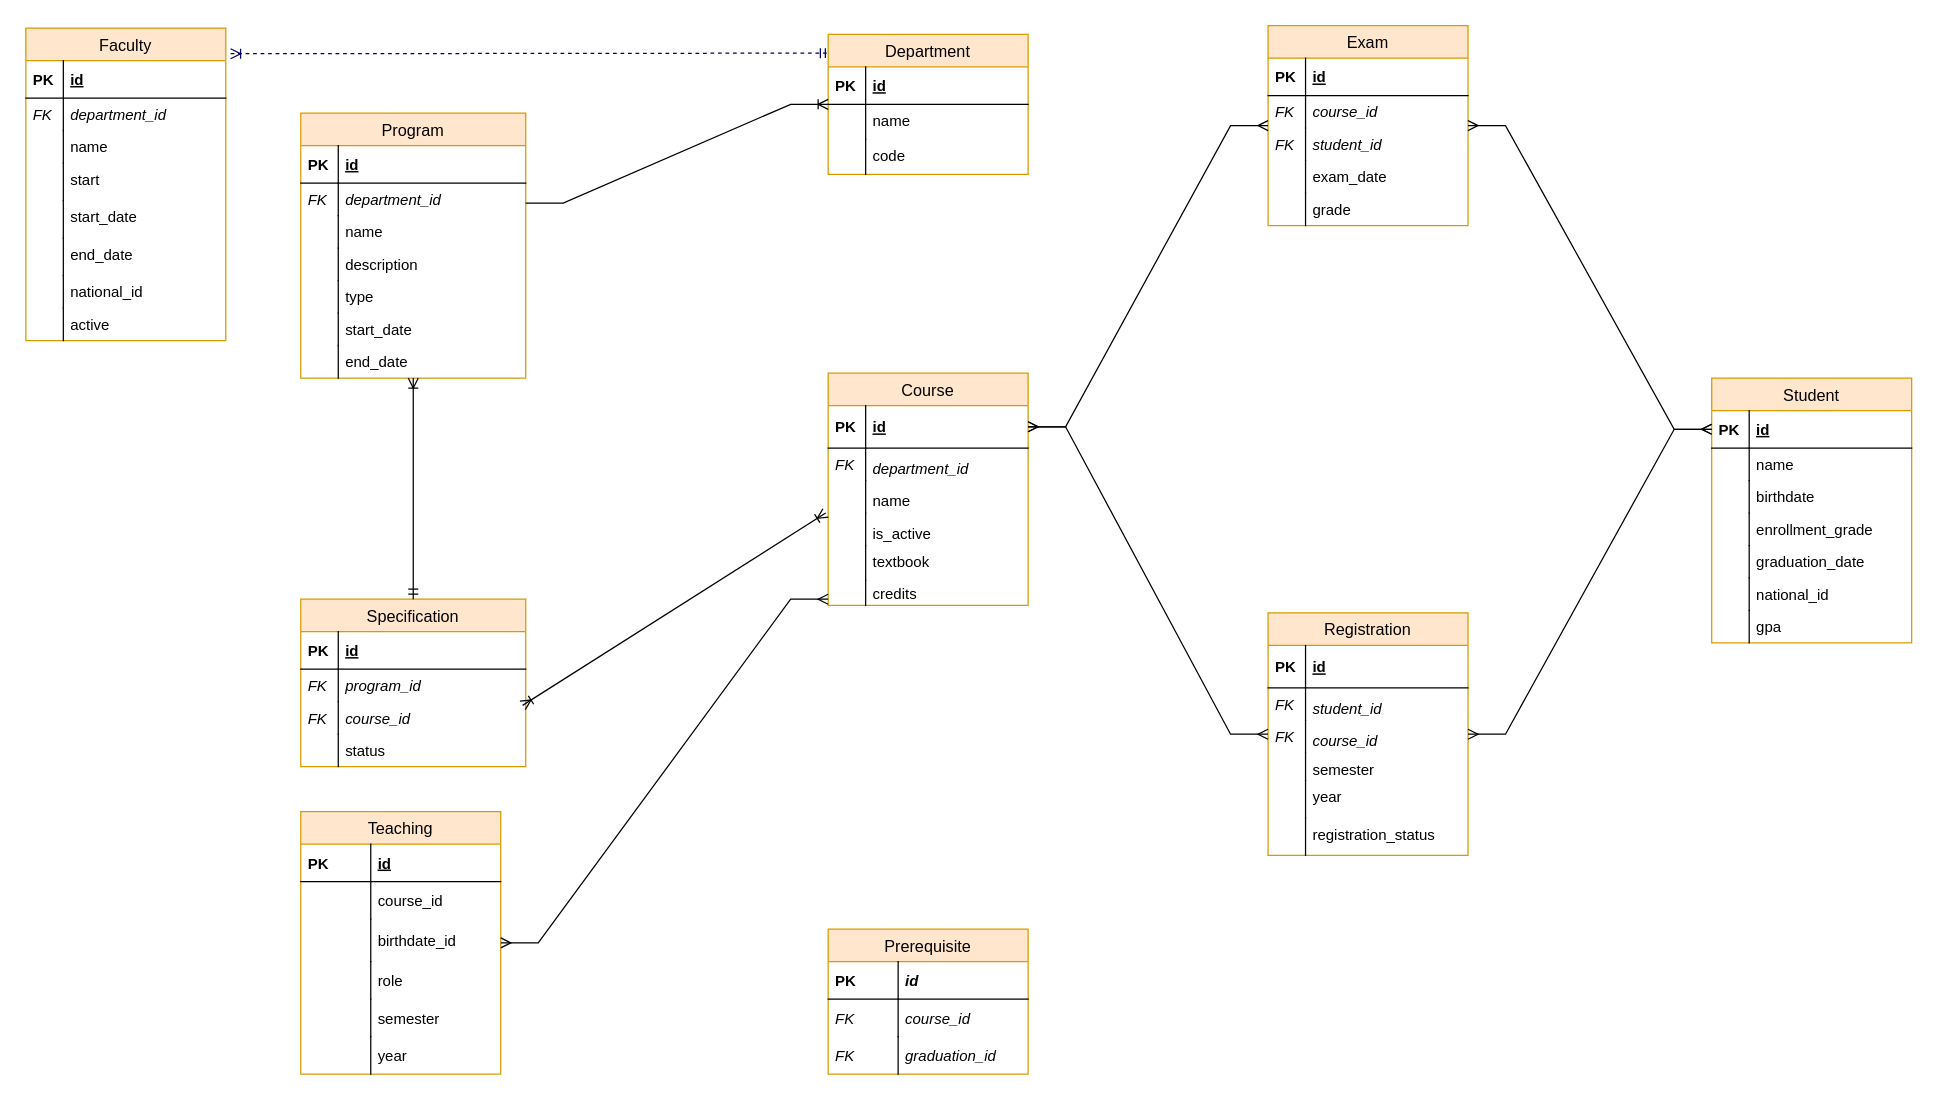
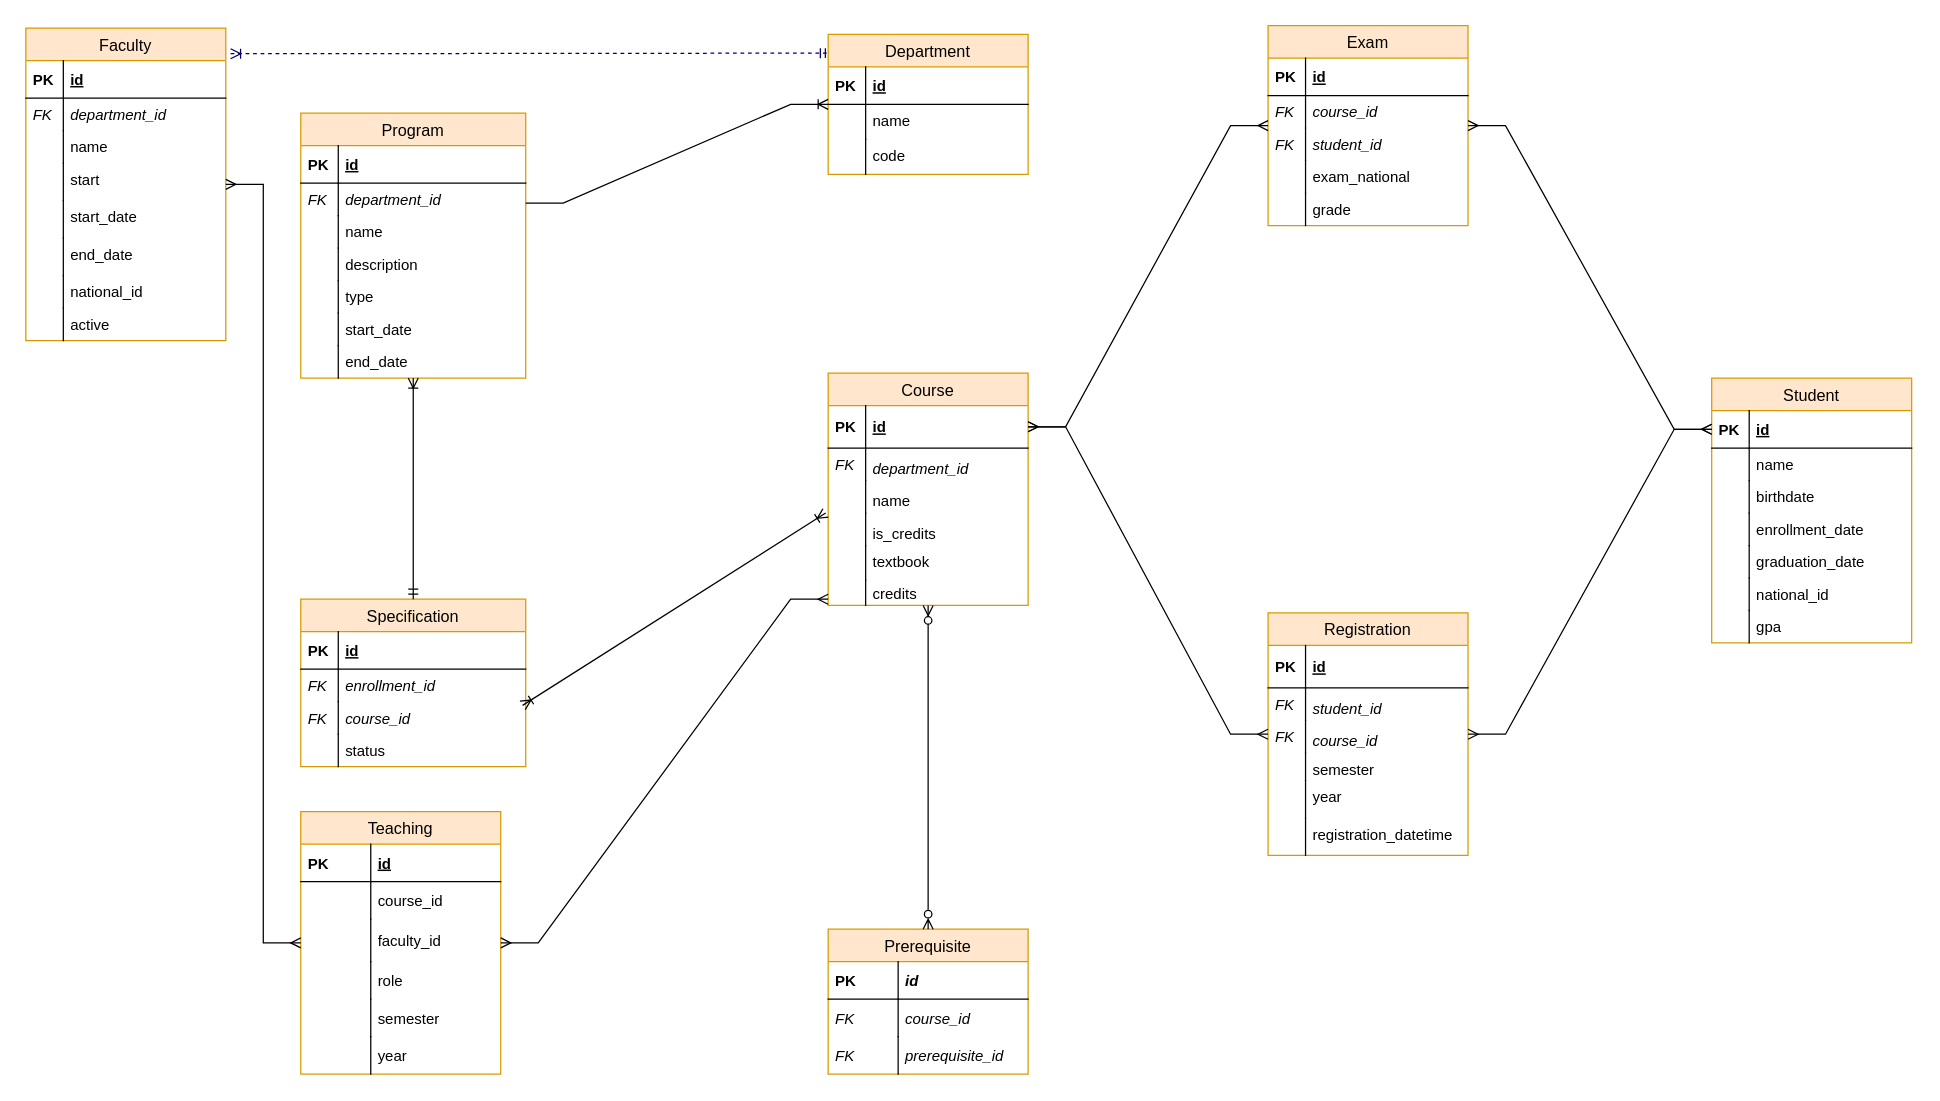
(1350, 178) -> (1363, 178)
(1820, 530) -> (1815, 530)
(906, 534) -> (911, 534)
none -> (263, 565)
(385, 686) -> (394, 686)
none -> (928, 758)
(1388, 835) -> (1395, 835)
(424, 941) -> (416, 941)
(956, 1056) -> (962, 1056)
